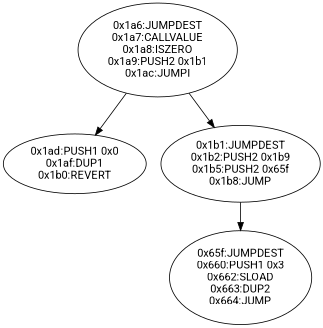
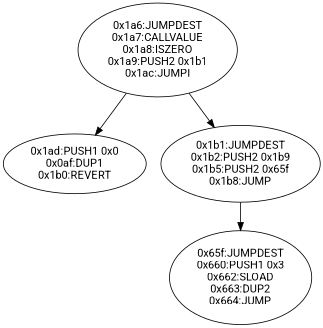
(75, 164) -> (75, 164)
